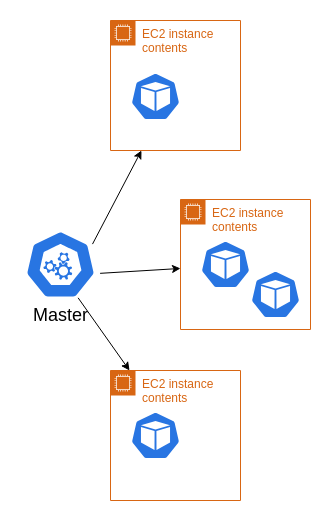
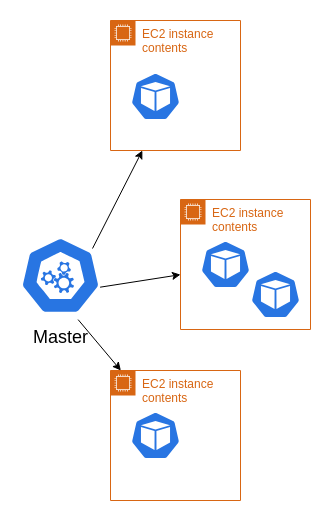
(61, 265) -> (61, 276)
